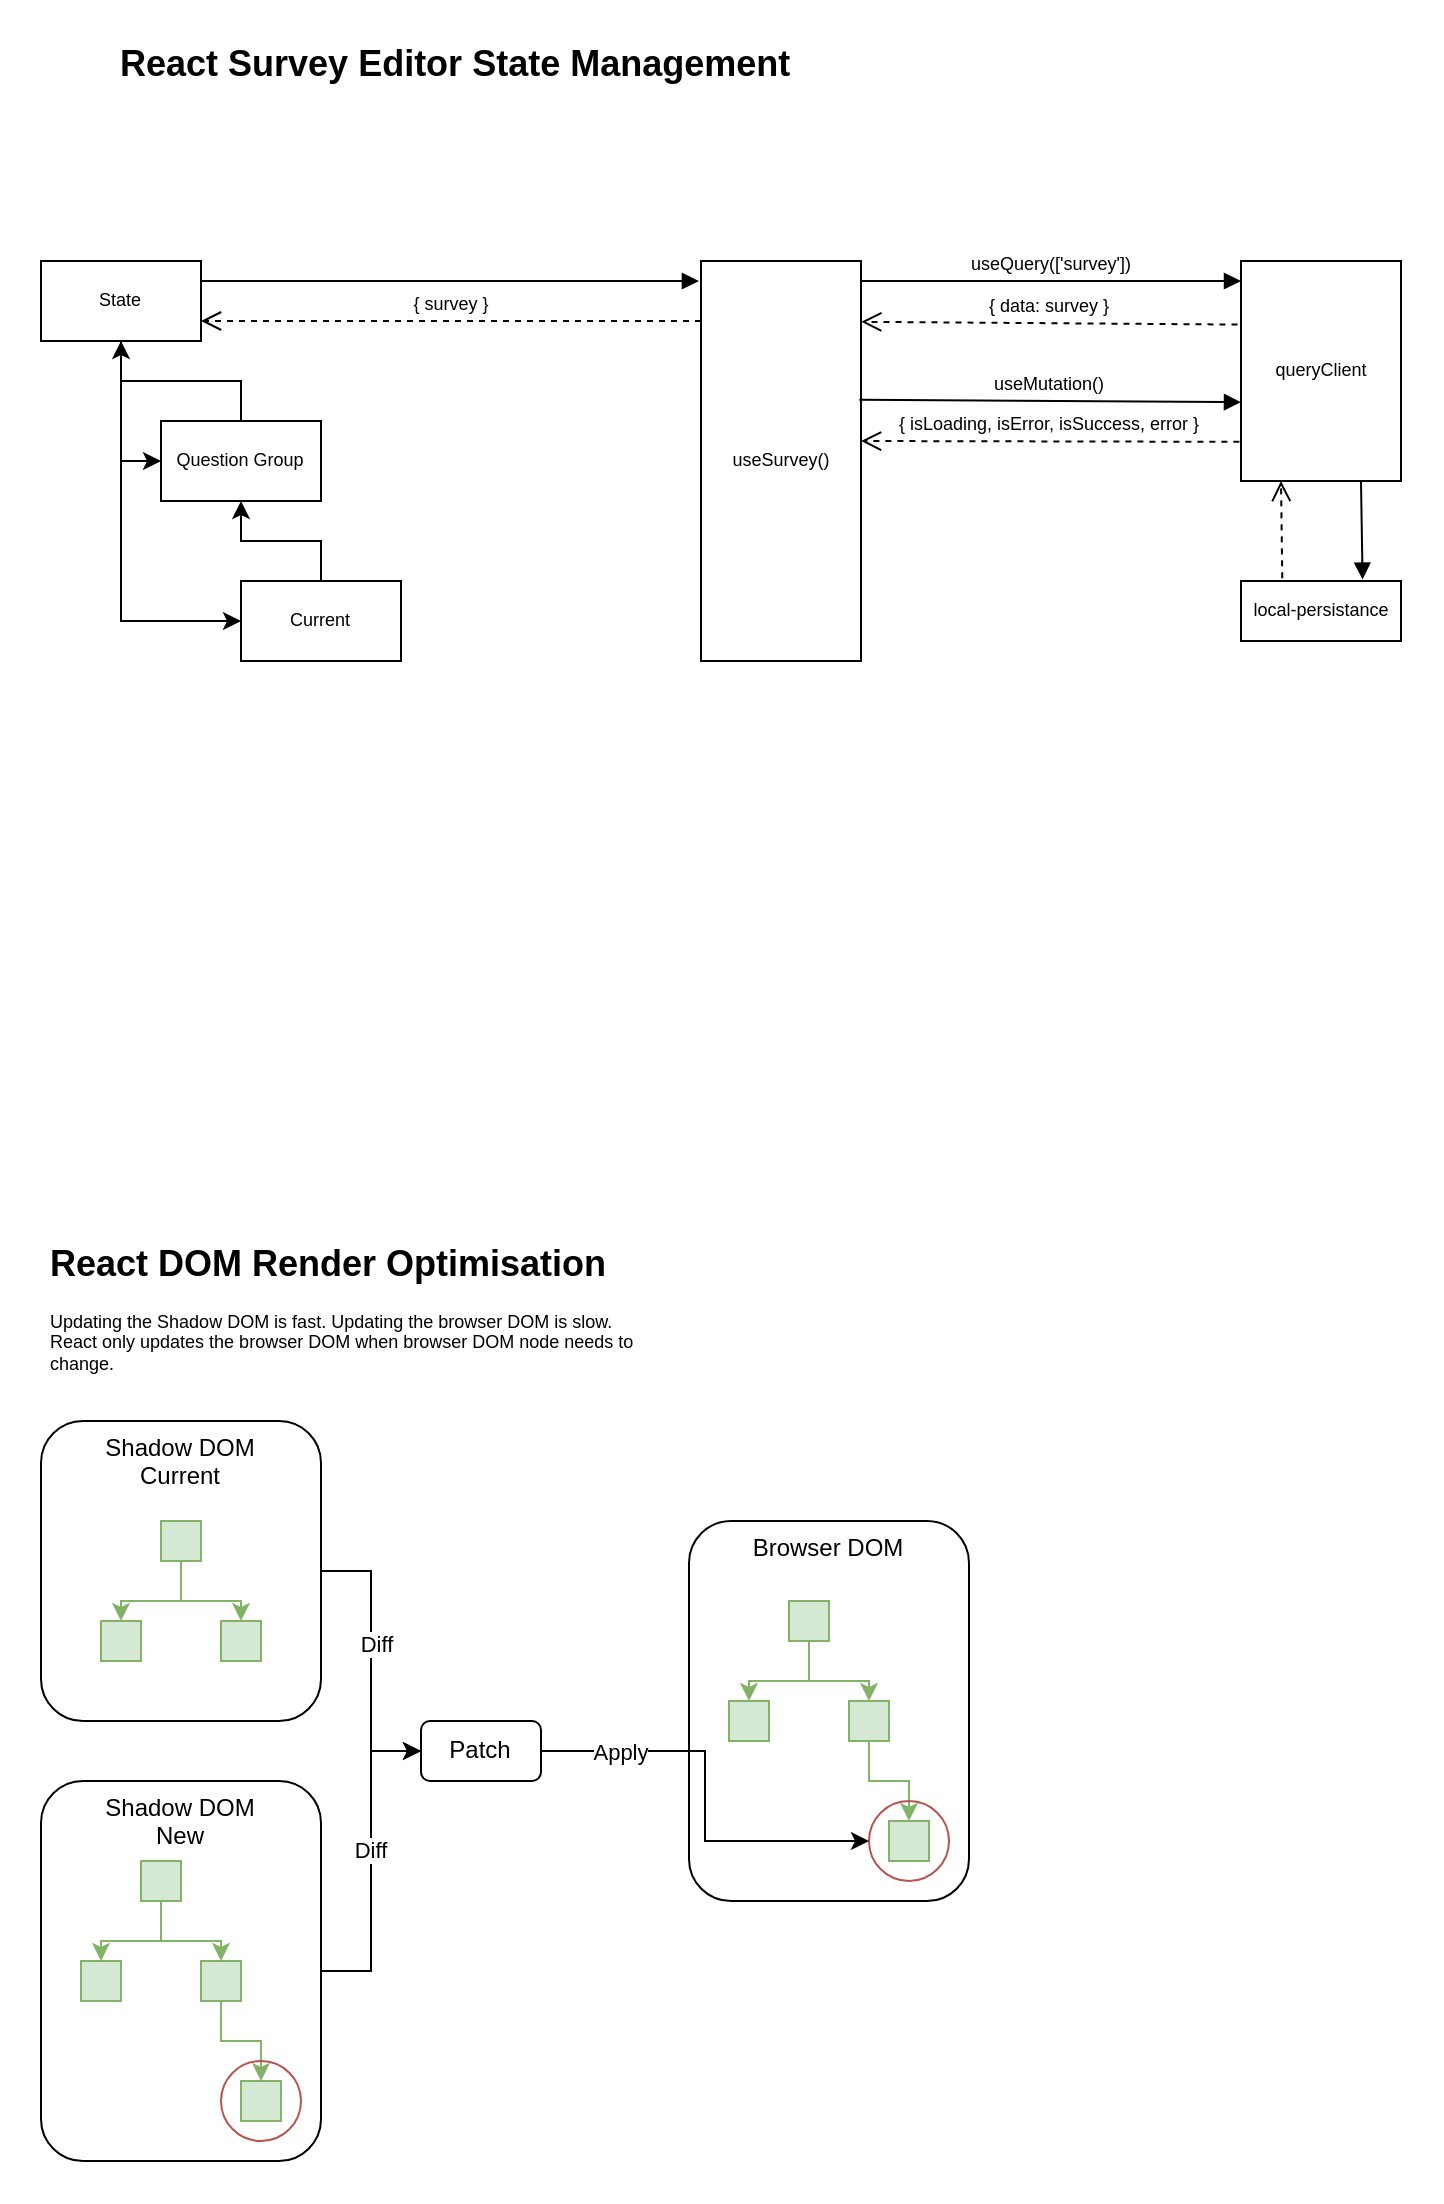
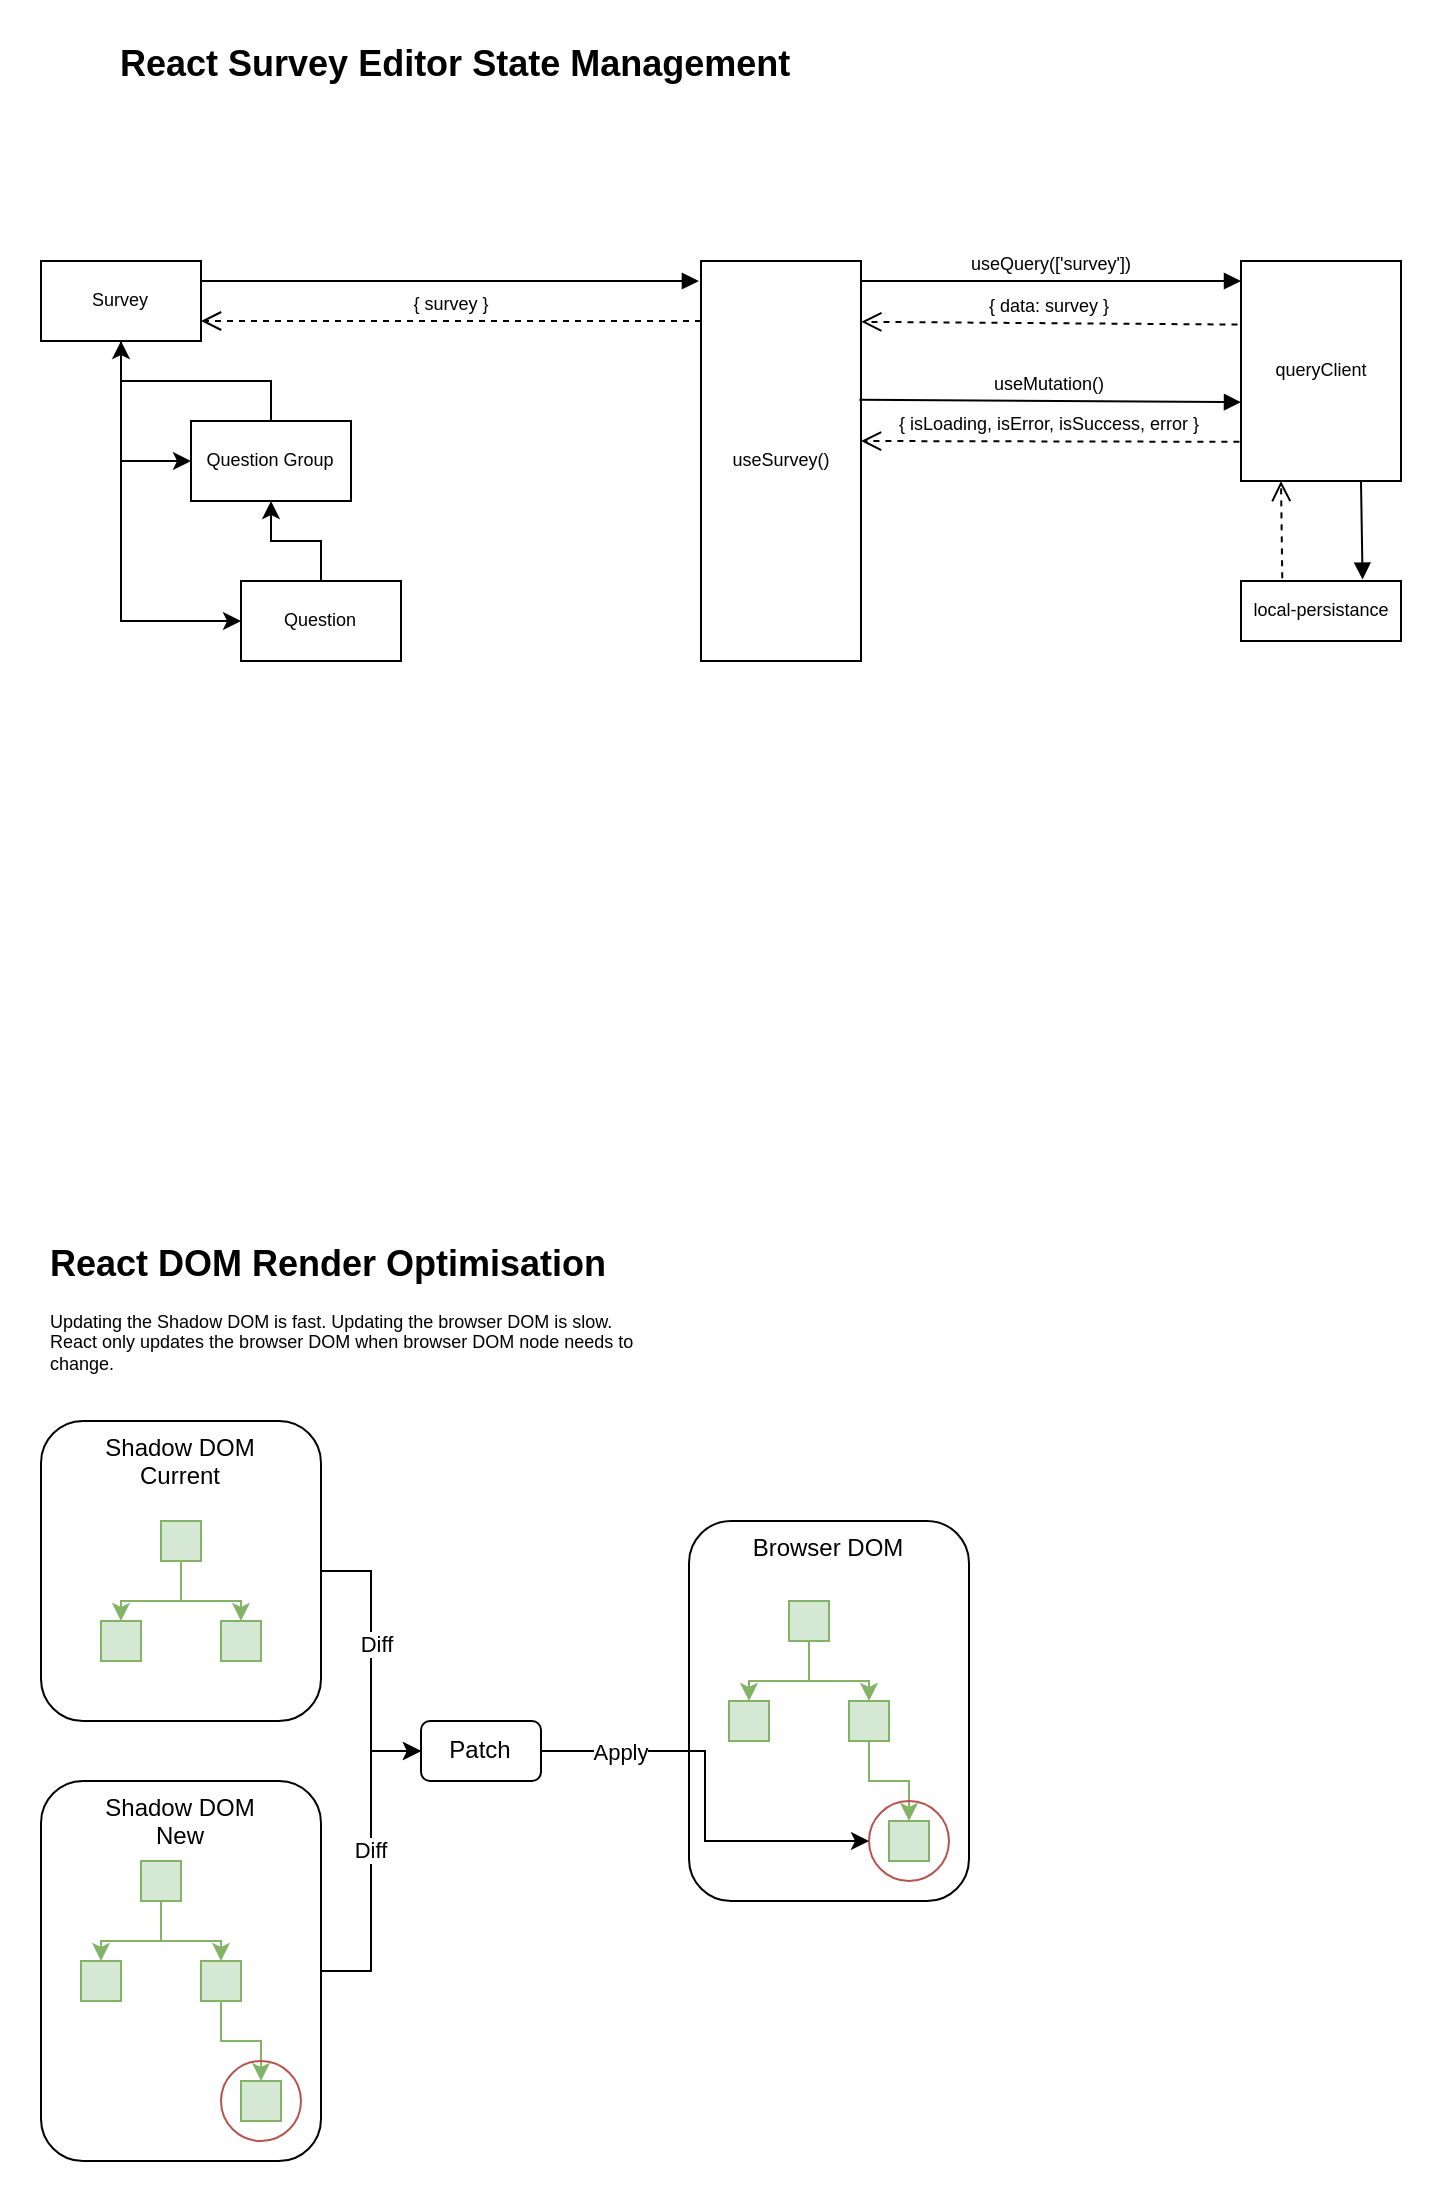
(121, 301) -> (121, 301)
(241, 461) -> (271, 461)
(321, 621) -> (321, 621)
